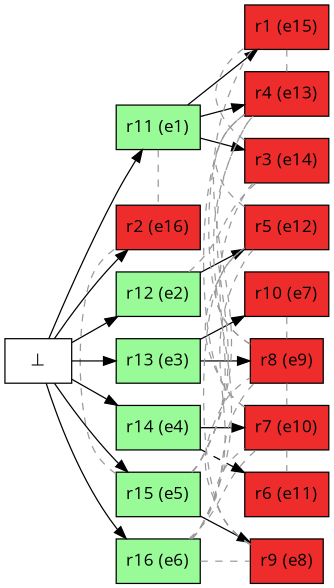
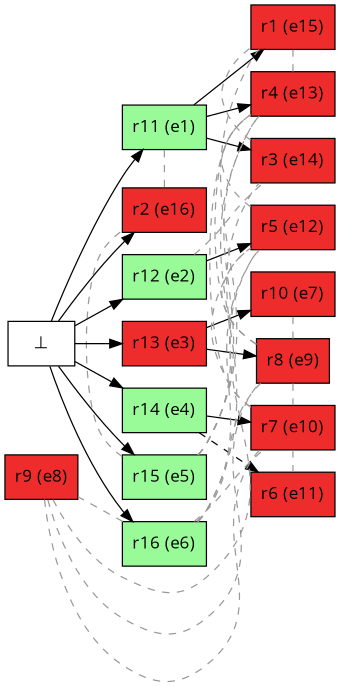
(158, 361) -> (164, 344)
(220, 526) -> none
